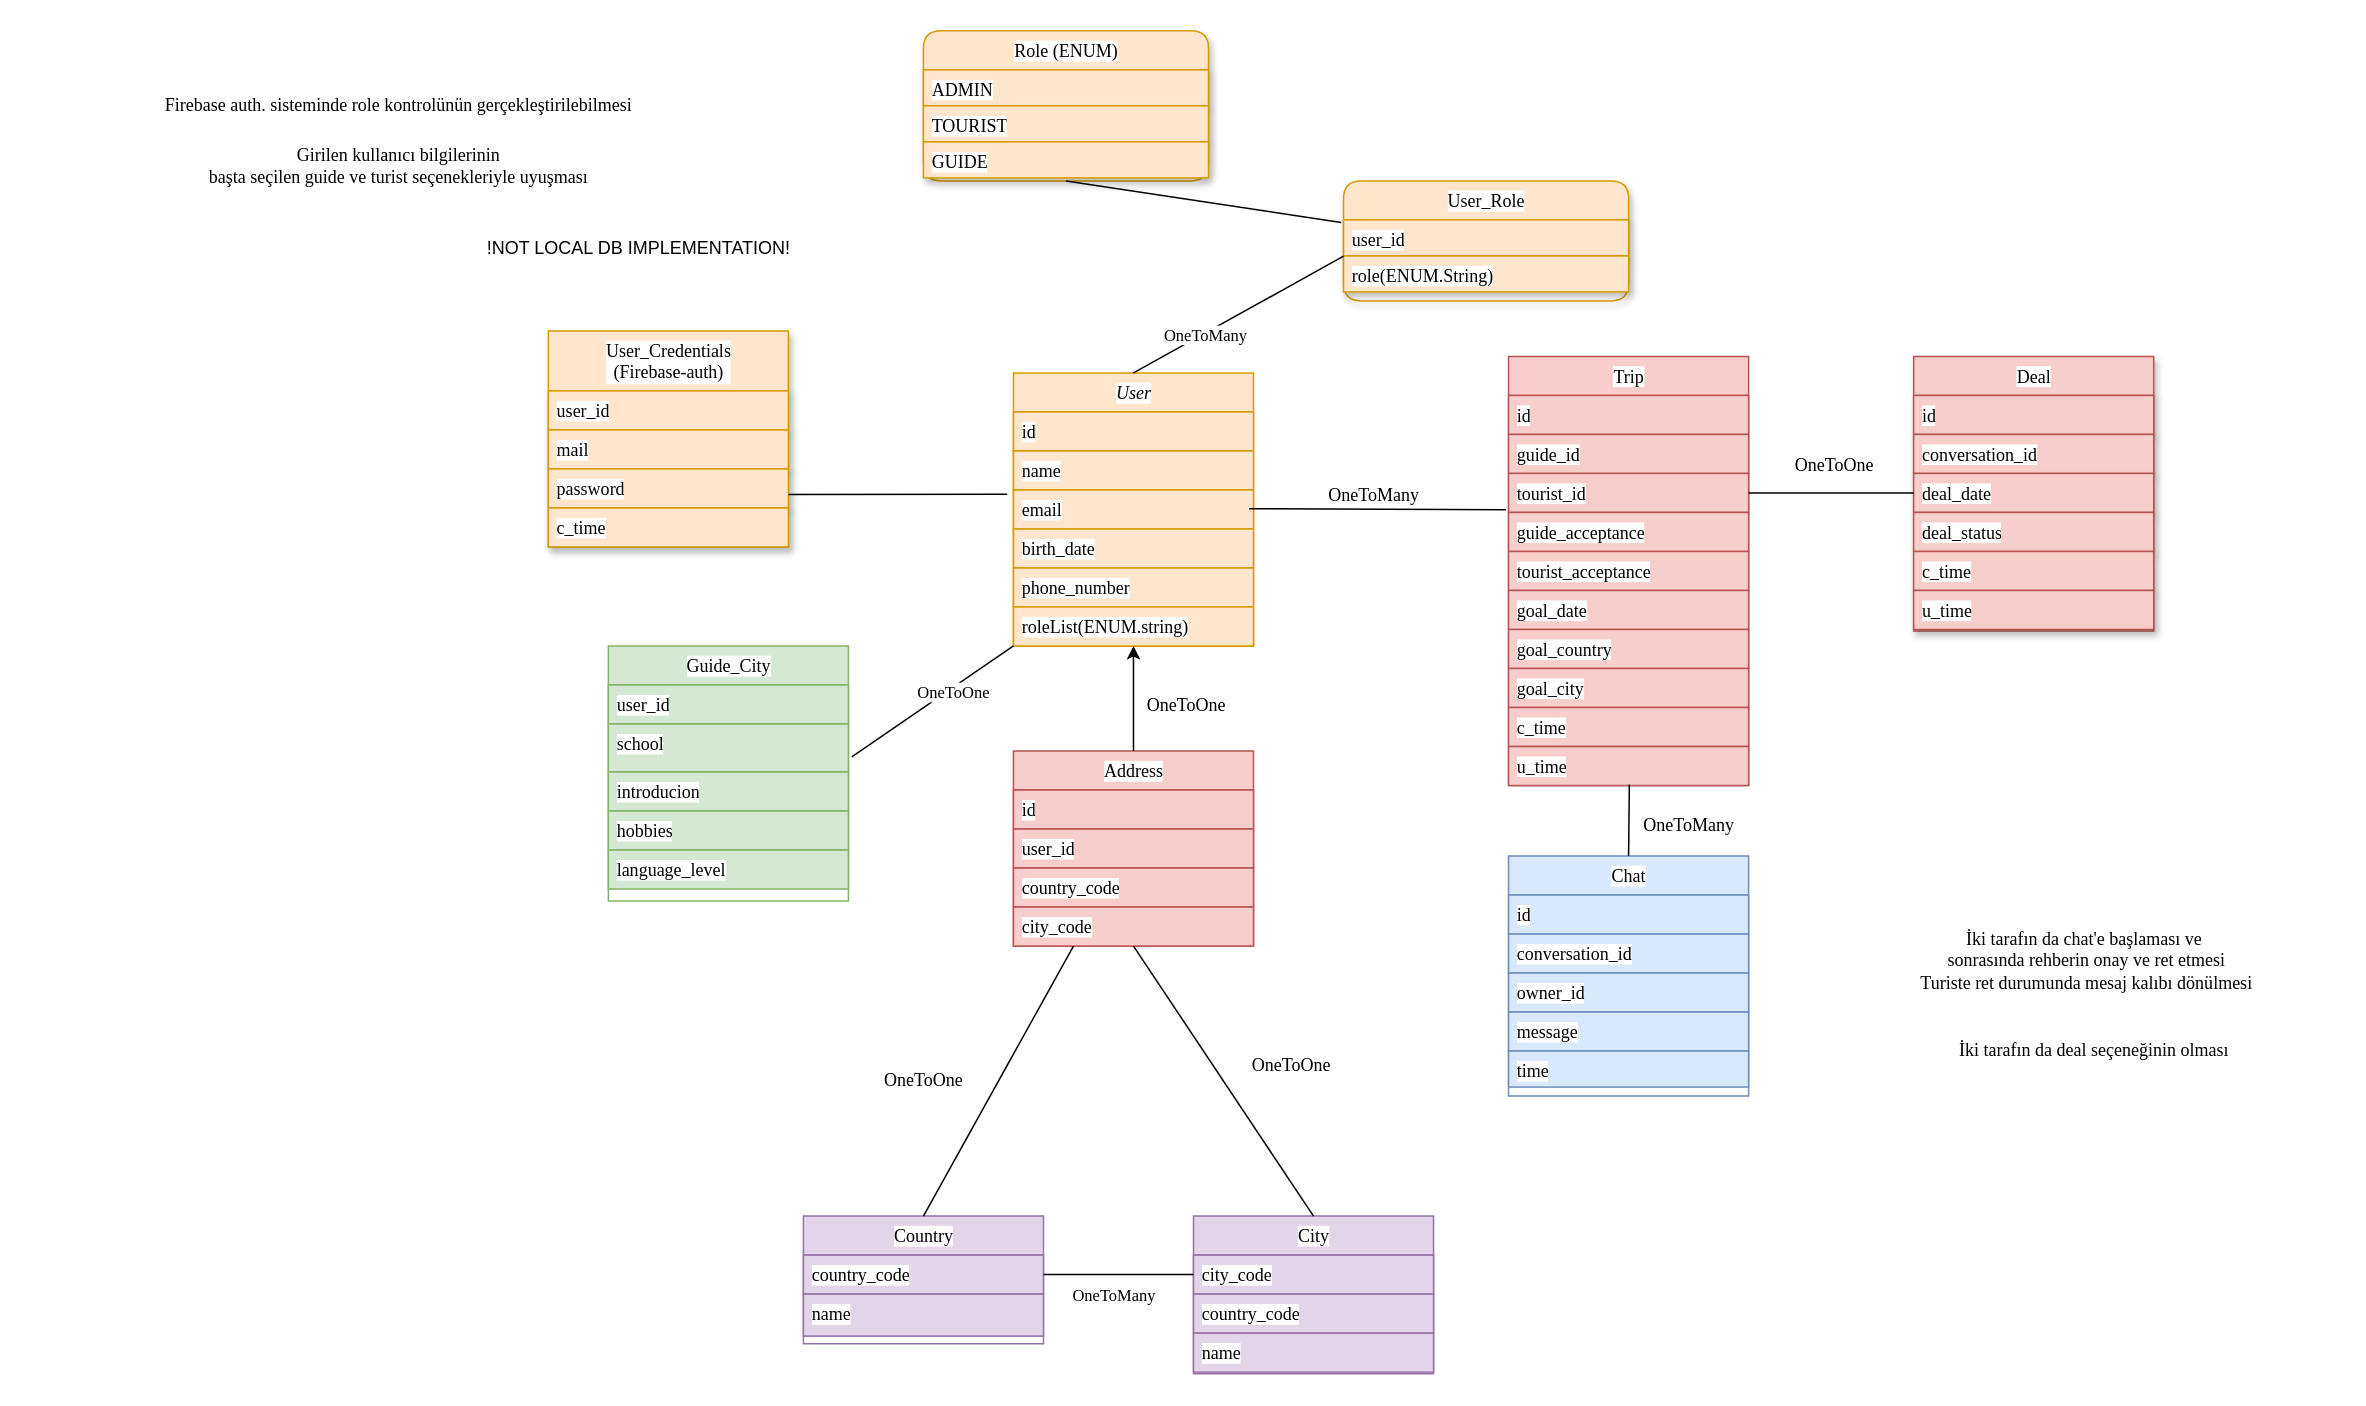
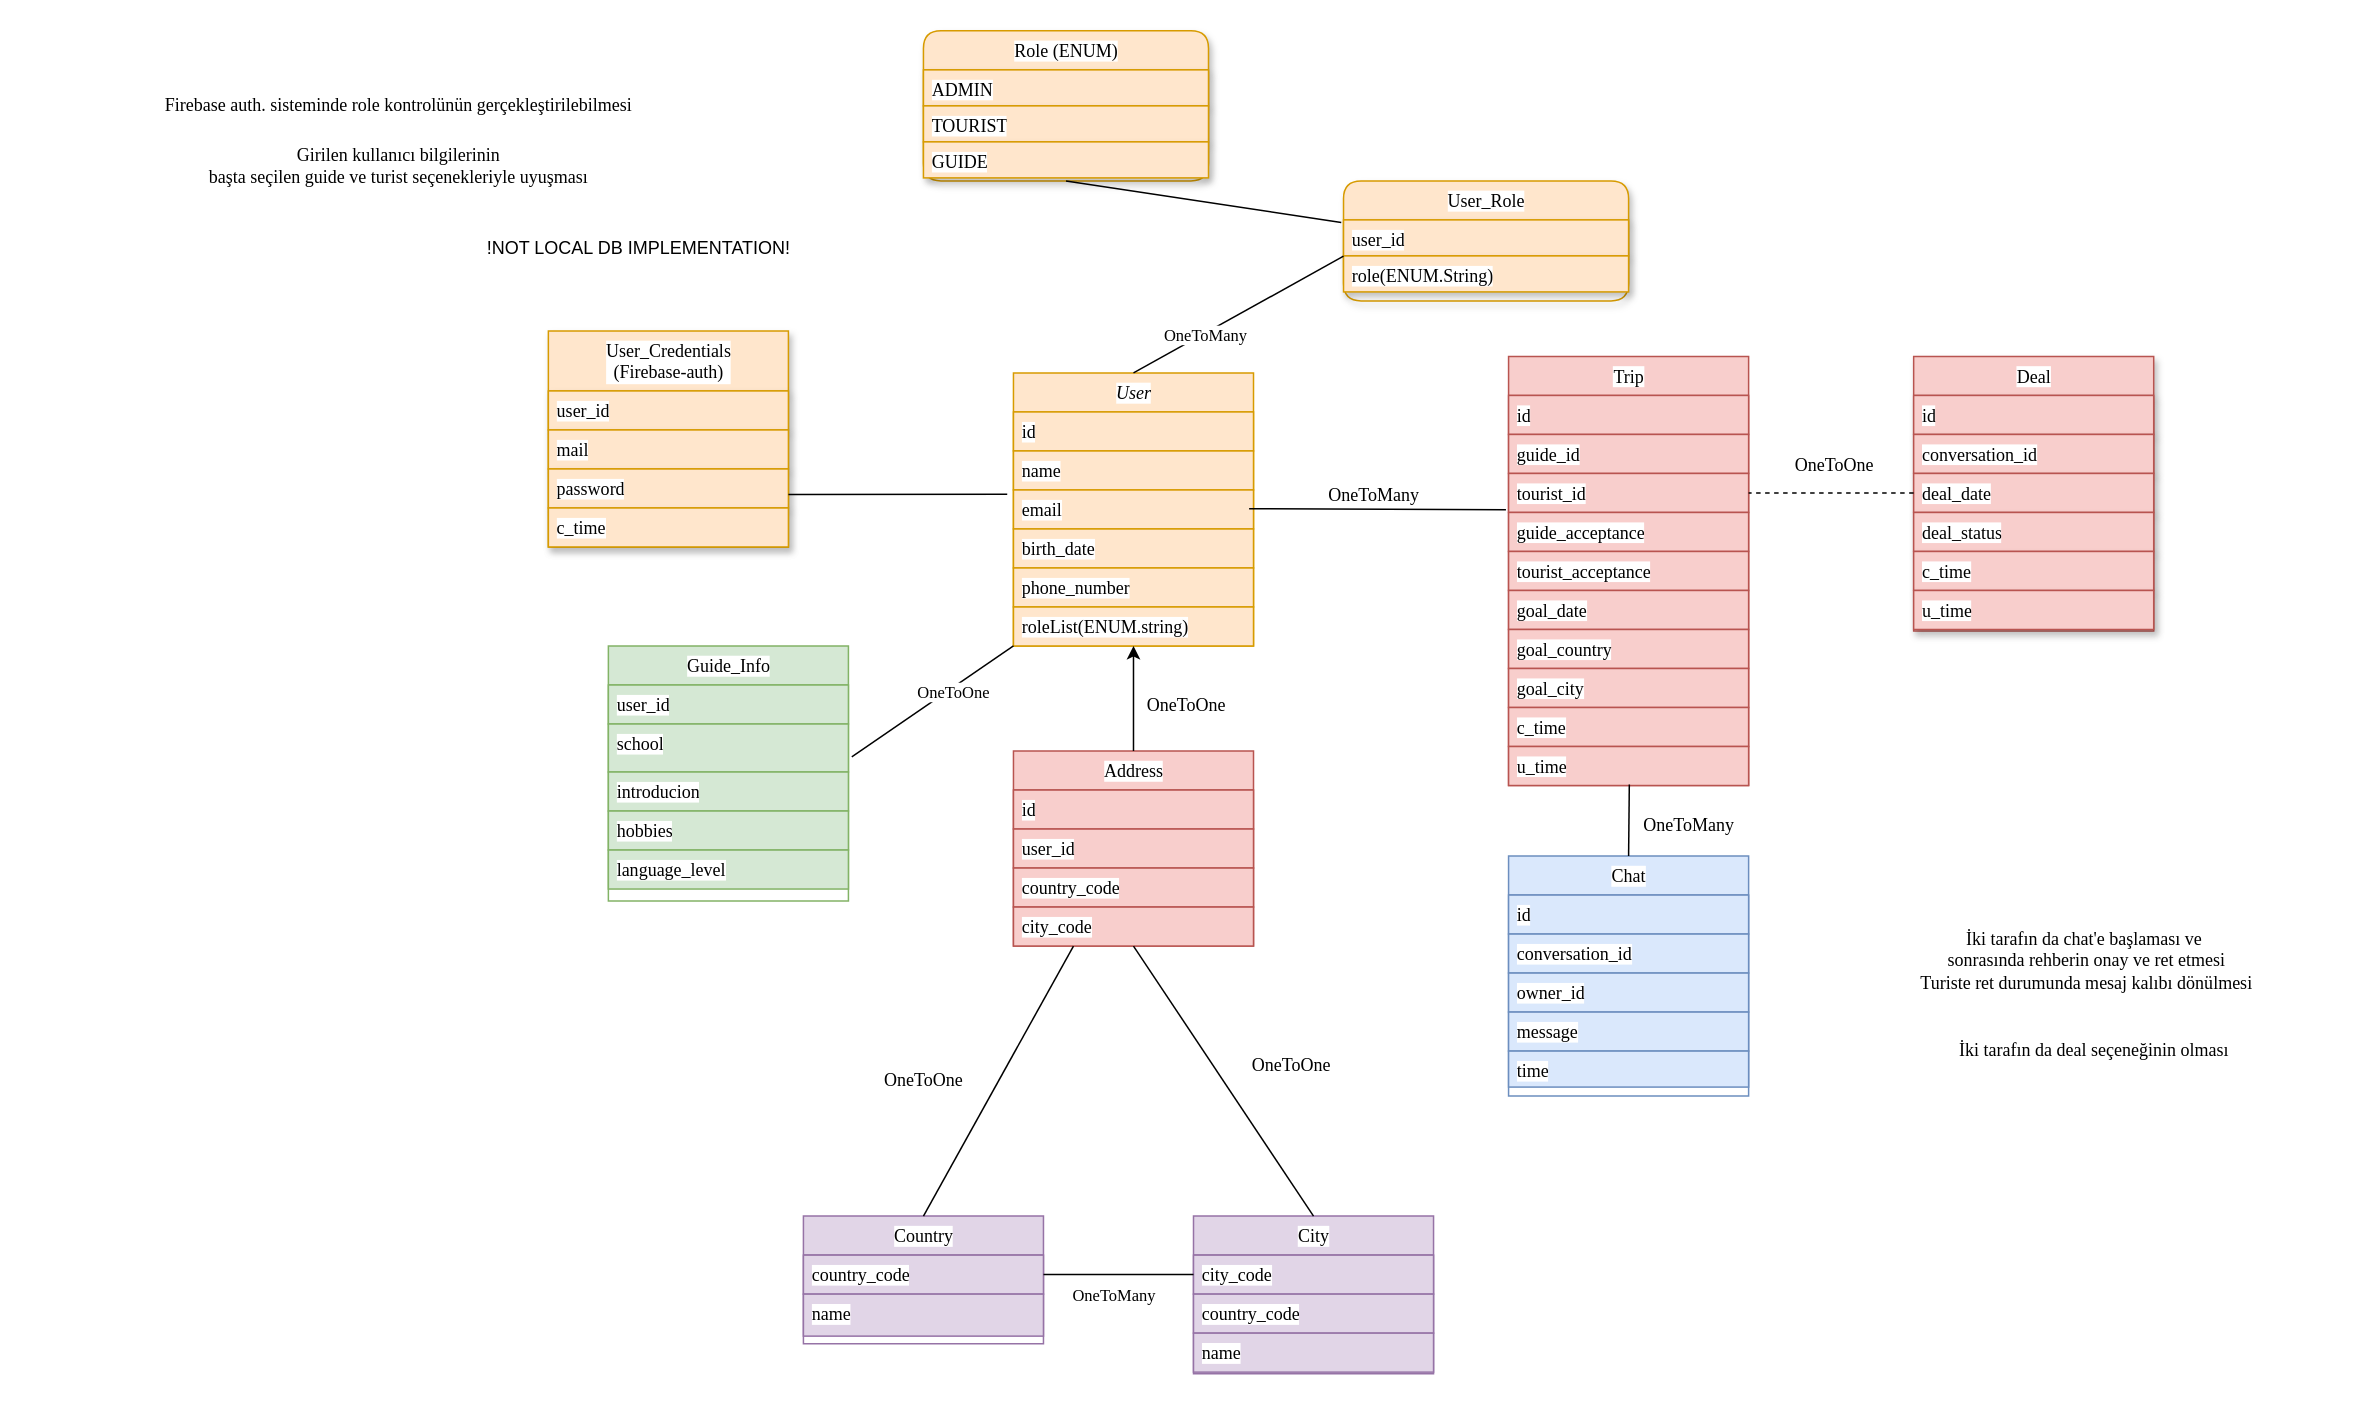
(1831, 493) -> (1831, 493)
(729, 667) -> (729, 667)
